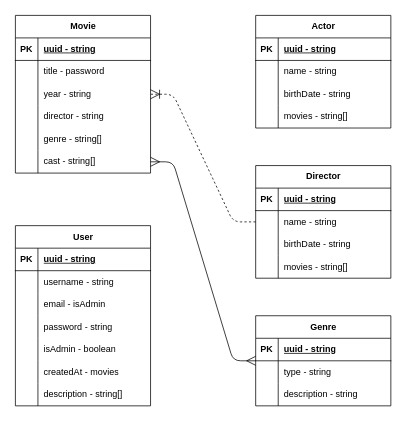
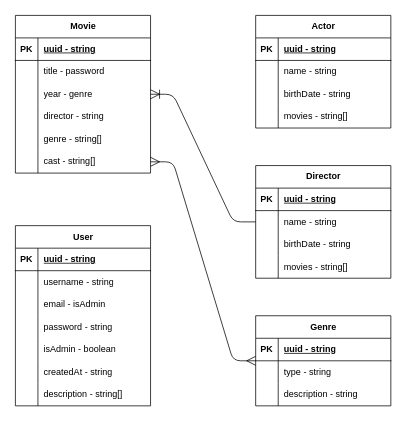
(73, 94) -> (72, 94)
(203, 158) -> (203, 158)
(86, 372) -> (86, 372)
